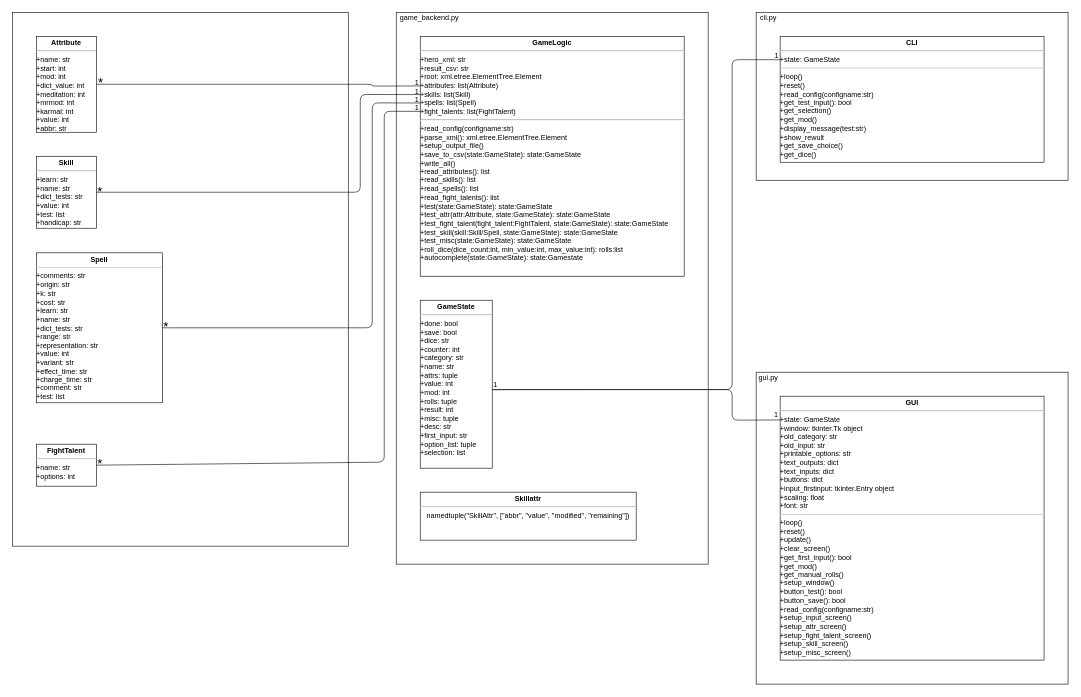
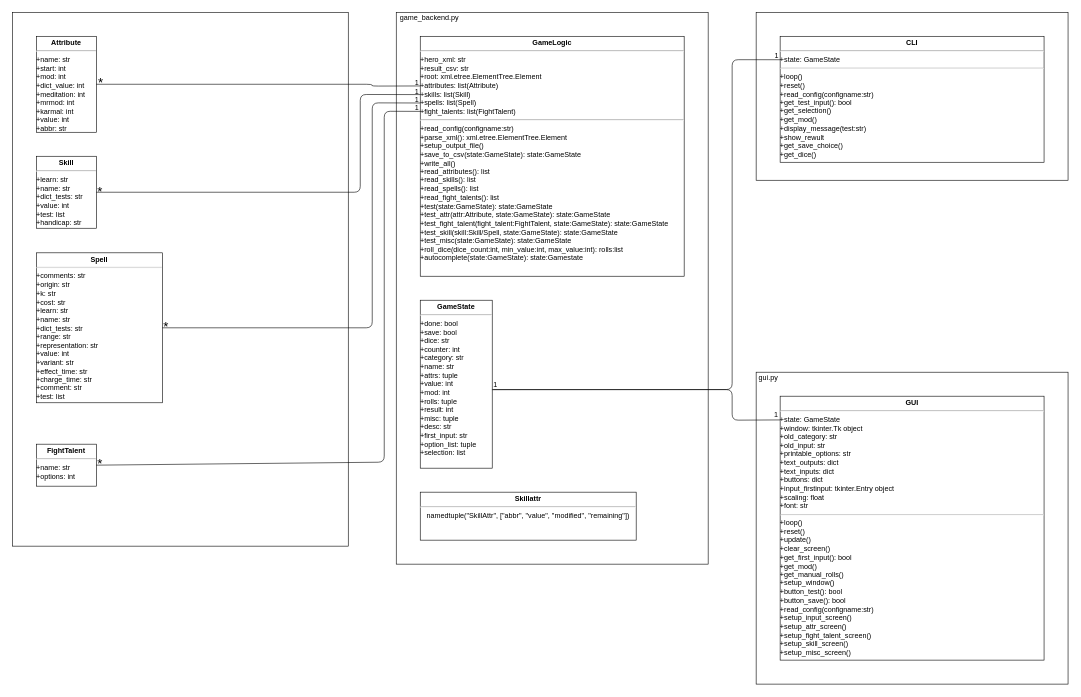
(768, 18) -> none
